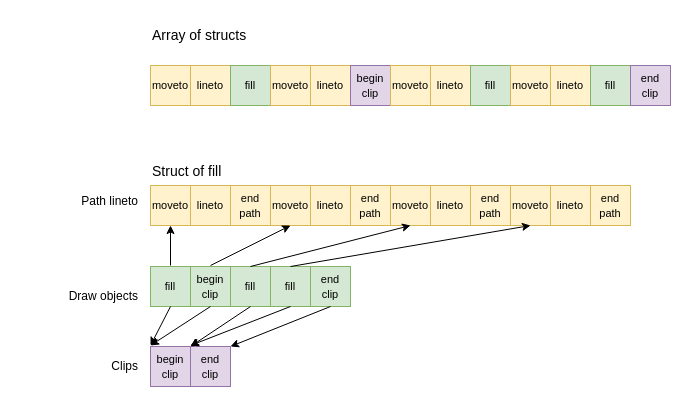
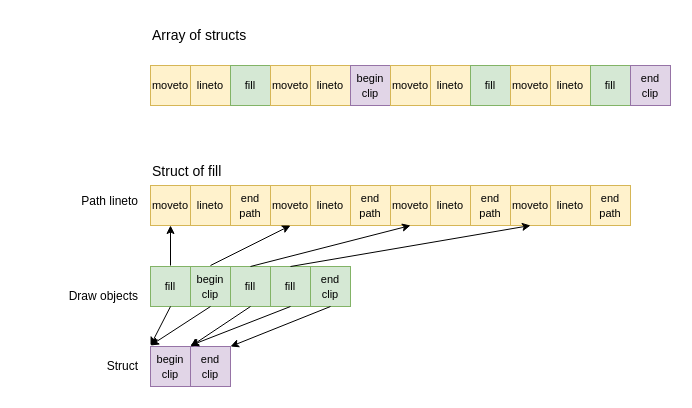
(125, 367) -> (118, 367)
